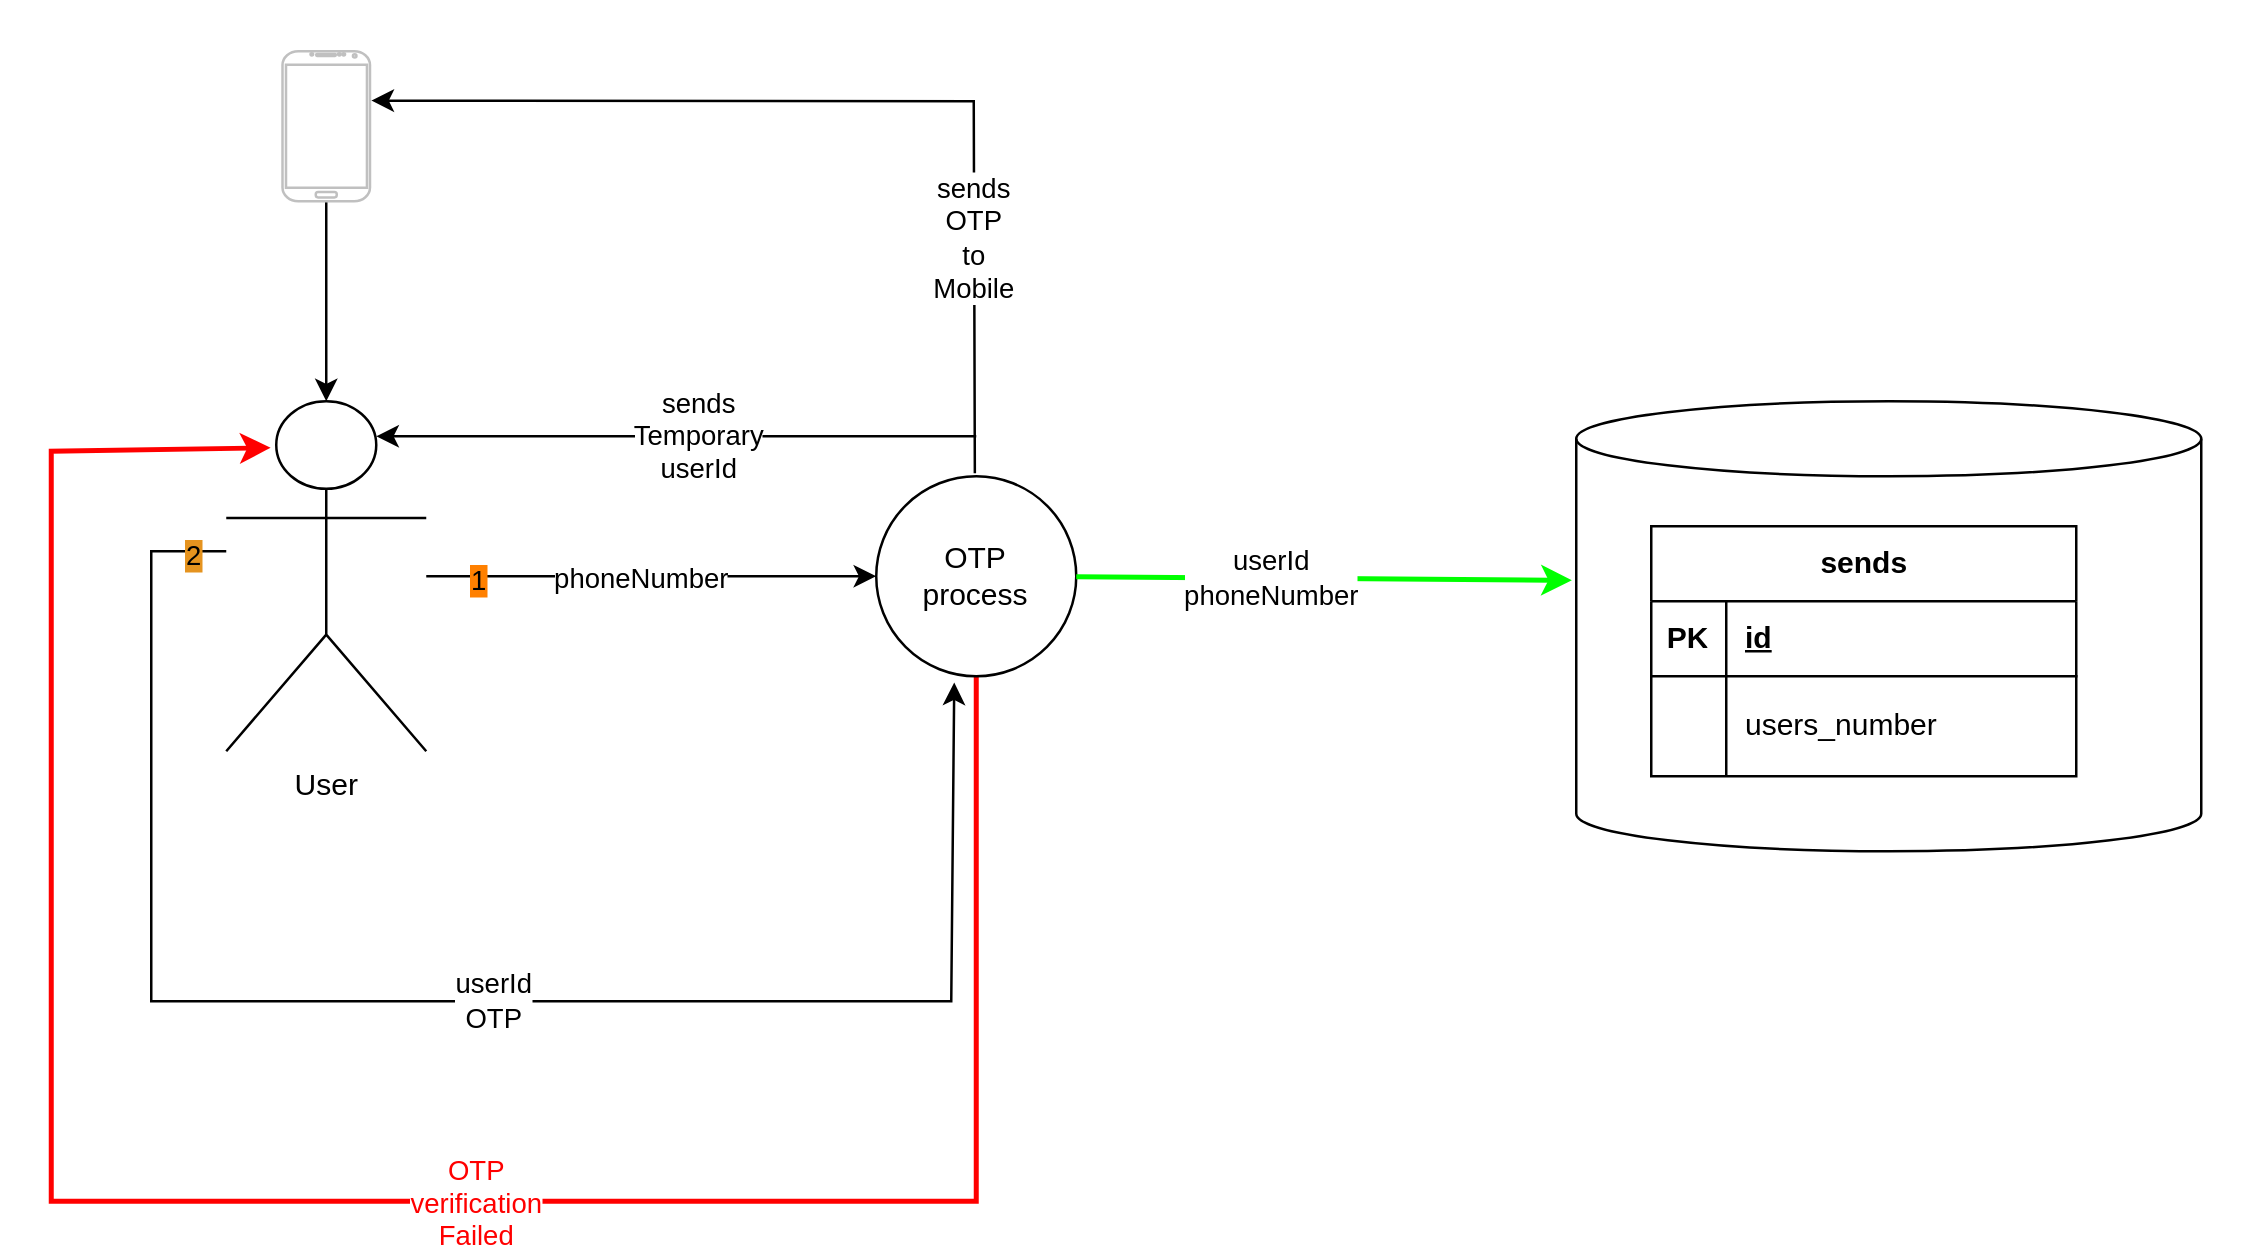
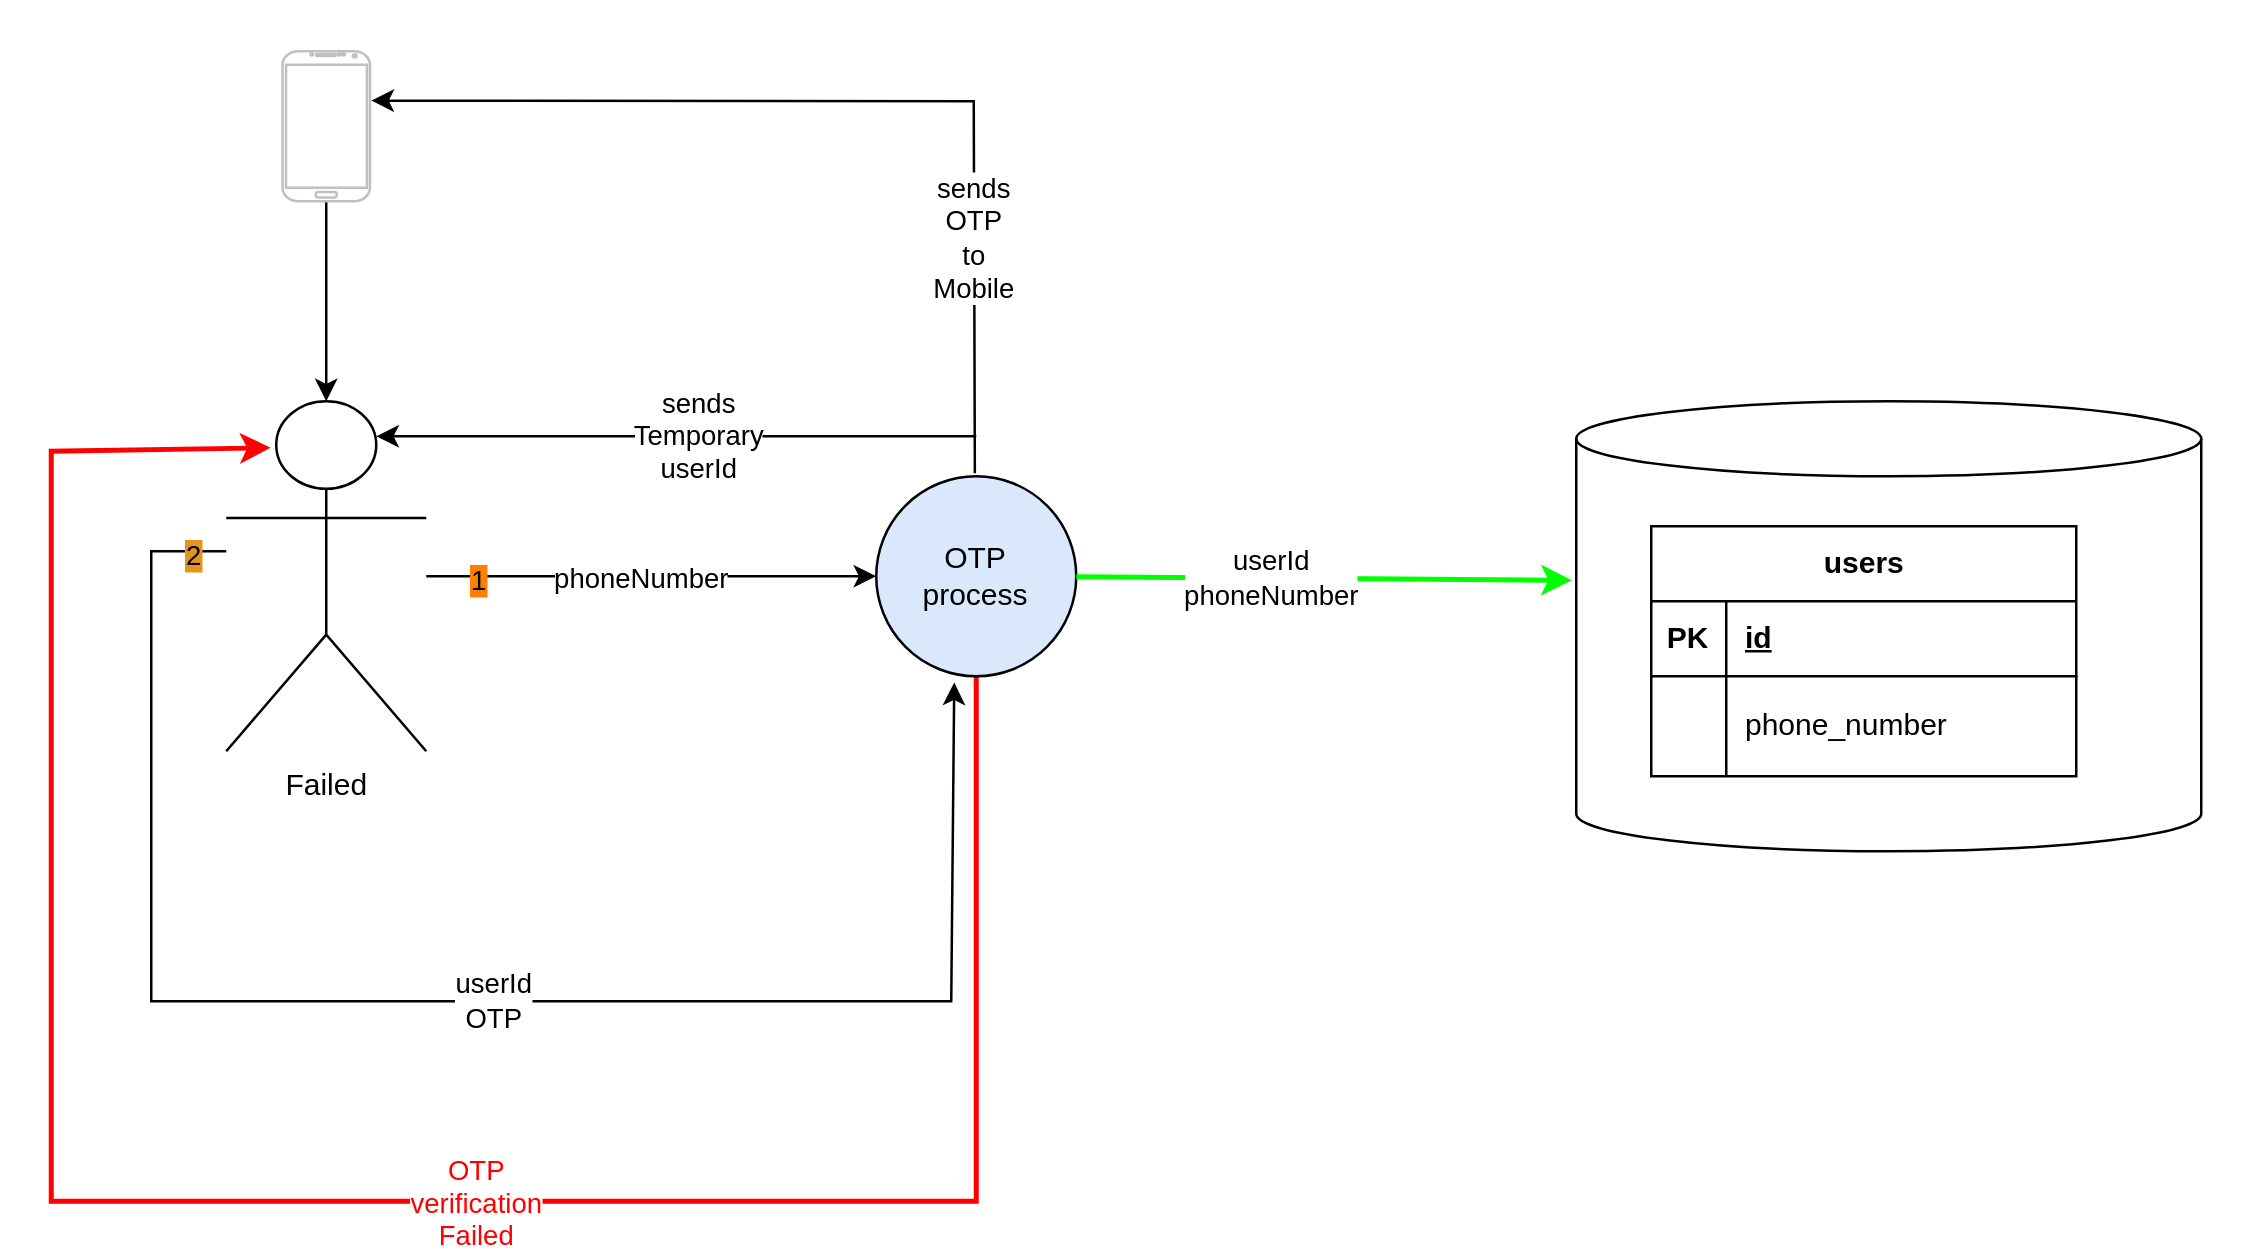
(1865, 564) -> (1865, 564)
(976, 576) -> (976, 576)
(1847, 726) -> (1847, 726)
(328, 787) -> (328, 787)
